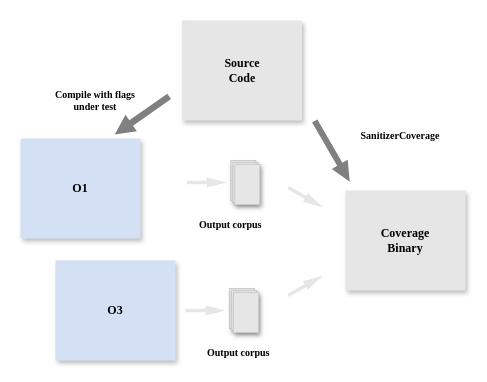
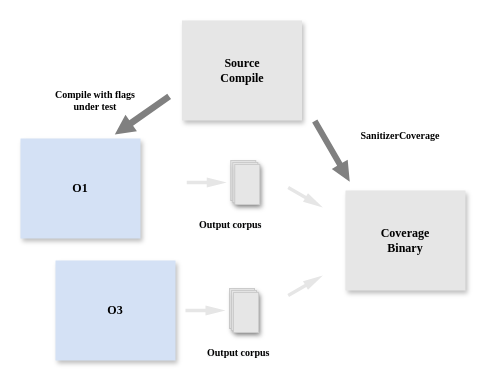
(243, 71) -> (243, 71)
